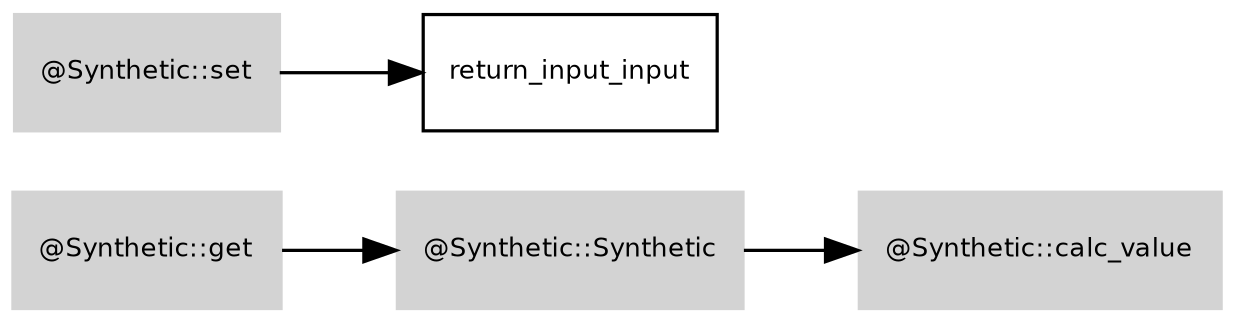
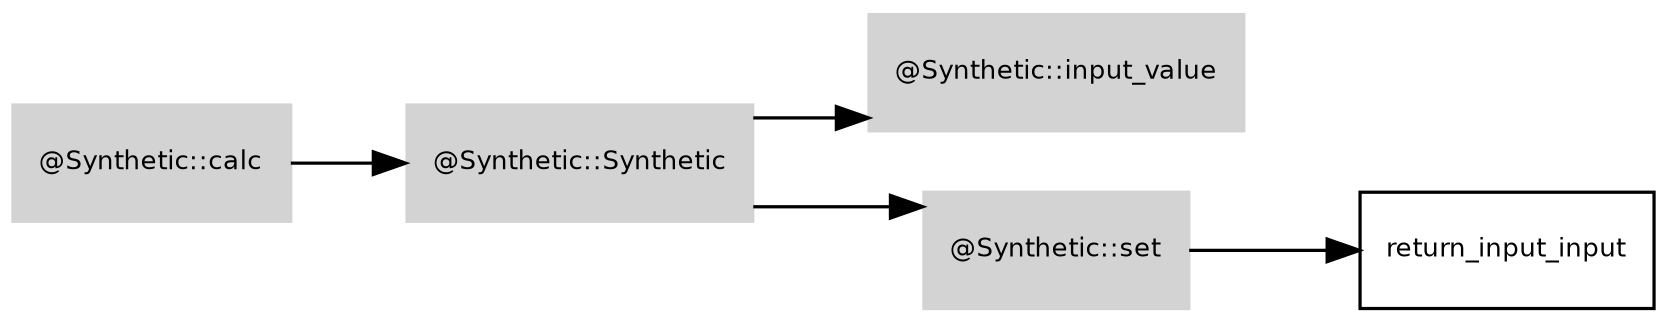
none -> (822, 207)
(147, 250) -> (152, 163)
(1040, 250) -> (1056, 73)
